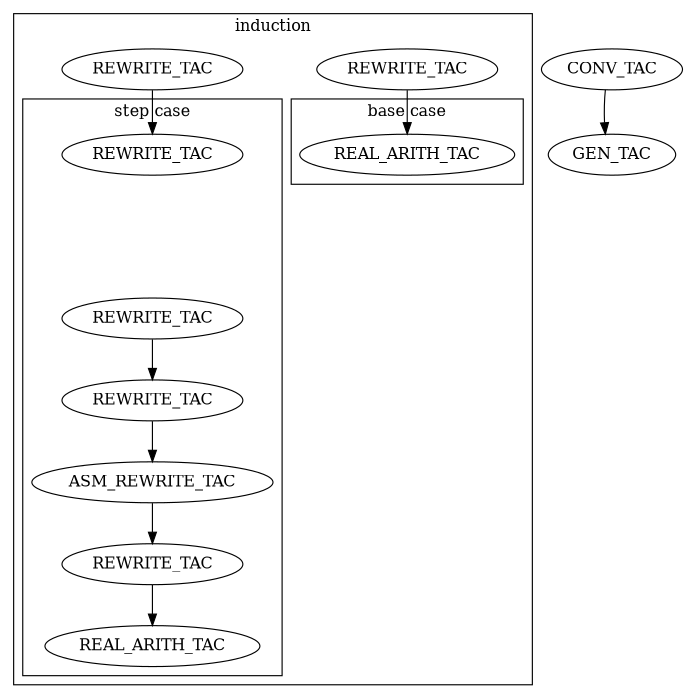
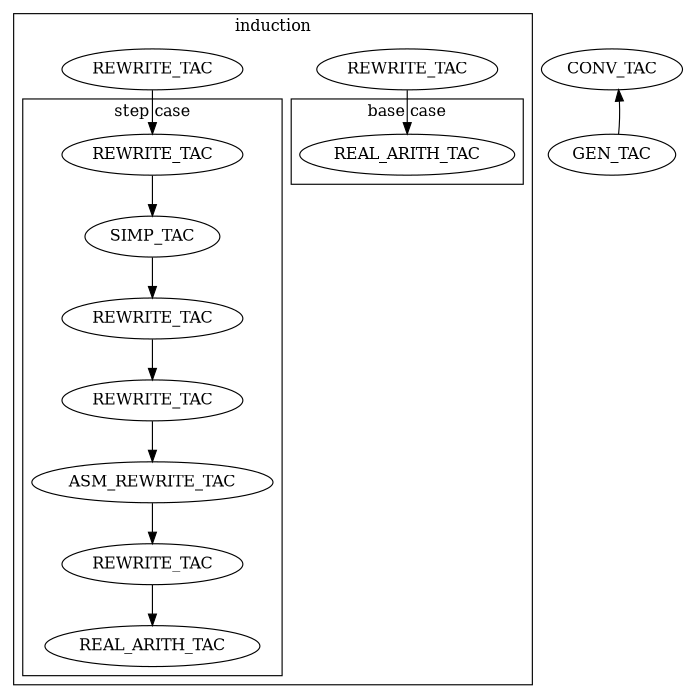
(604, 106) -> (620, 118)
none -> (152, 237)
